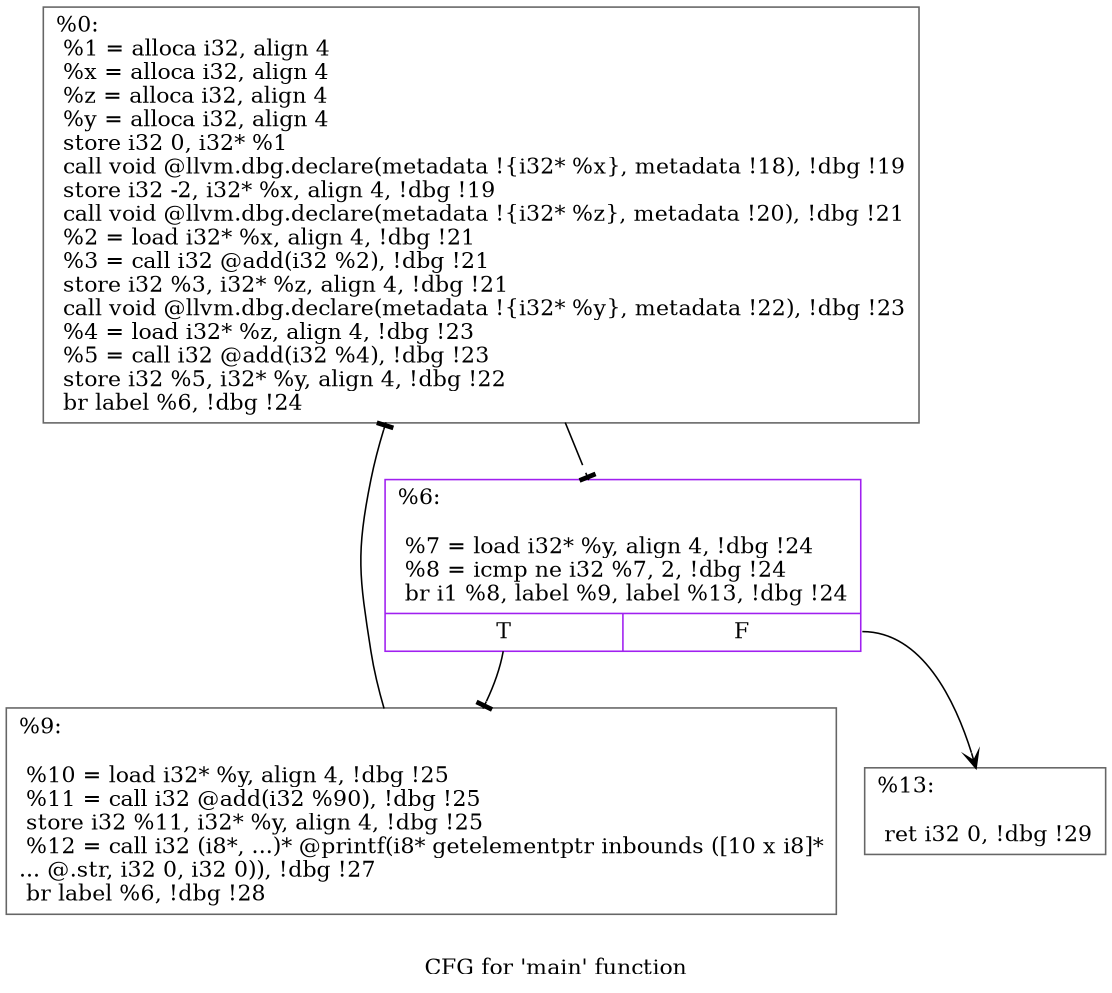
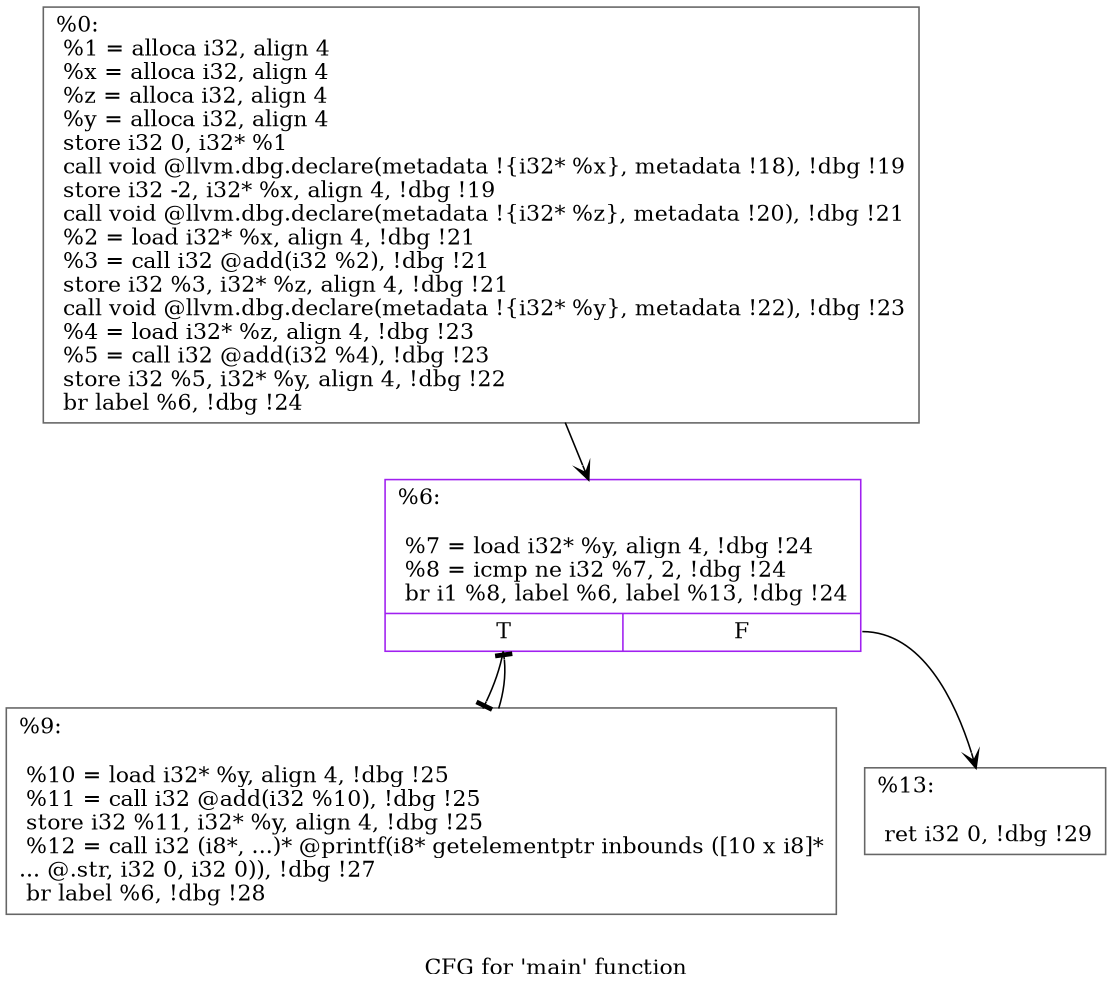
(574, 444) -> (574, 444)
(361, 569) -> (504, 684)
(623, 594) -> (623, 594)
(250, 799) -> (250, 799)
